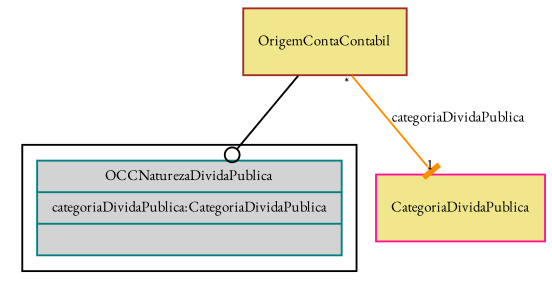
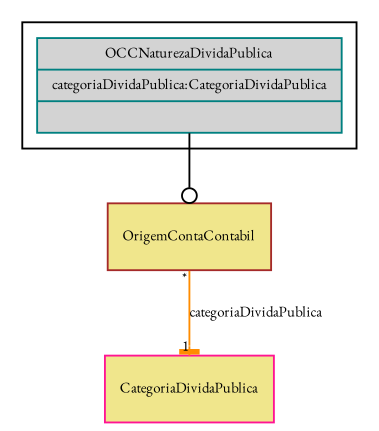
(268, 112) -> (189, 160)
